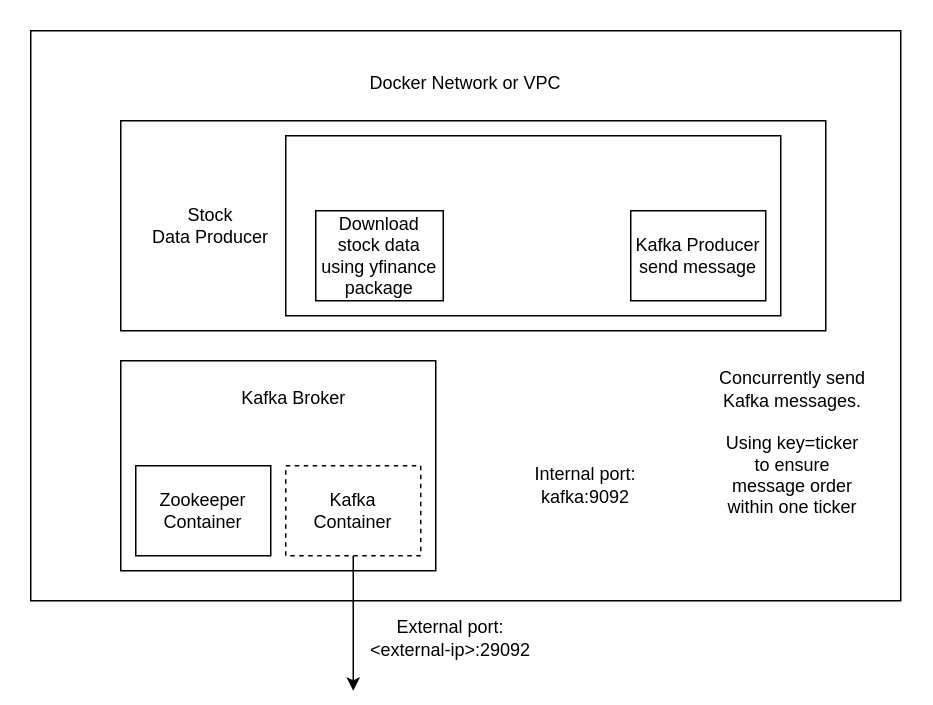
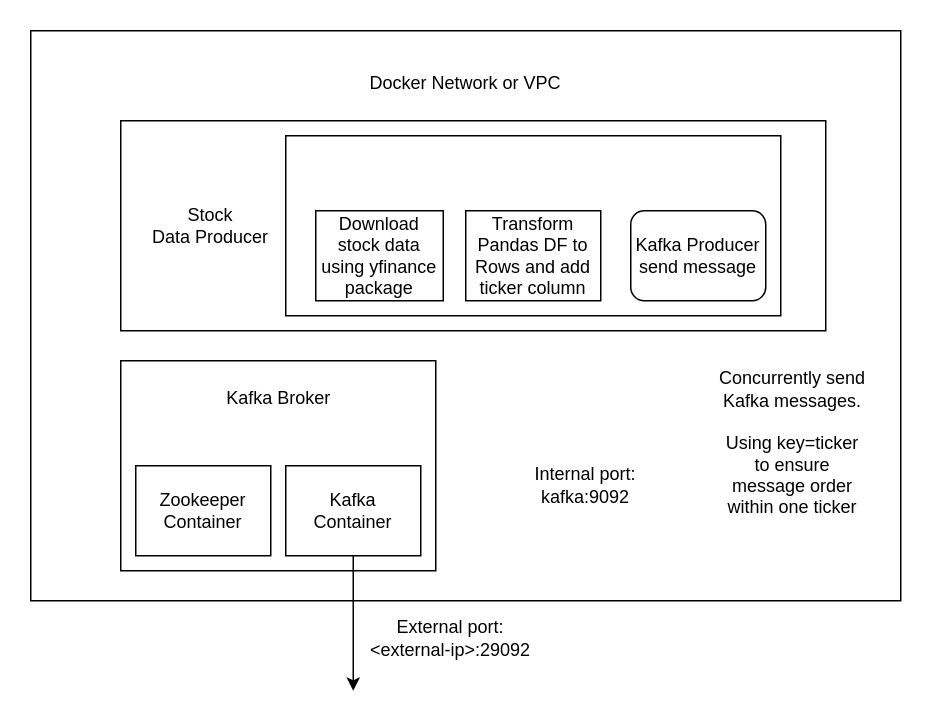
none -> (533, 256)
(698, 256) -> (698, 256)
(293, 398) -> (278, 398)
(353, 511) -> (353, 511)
